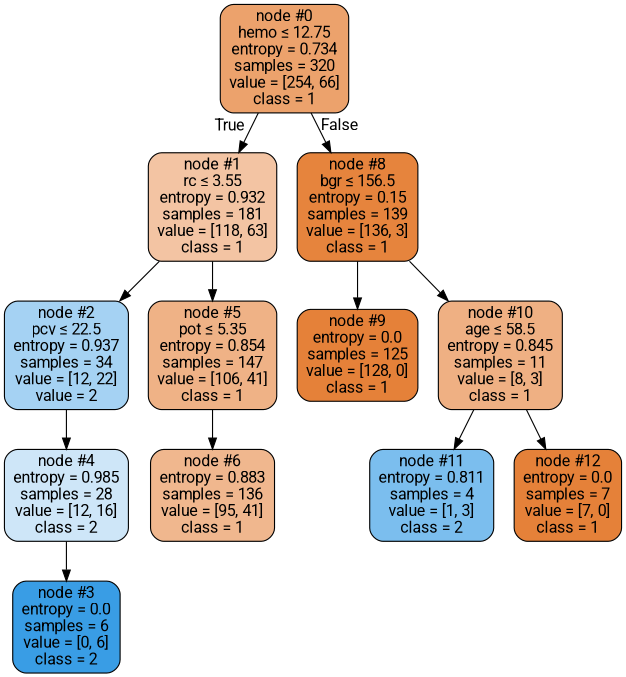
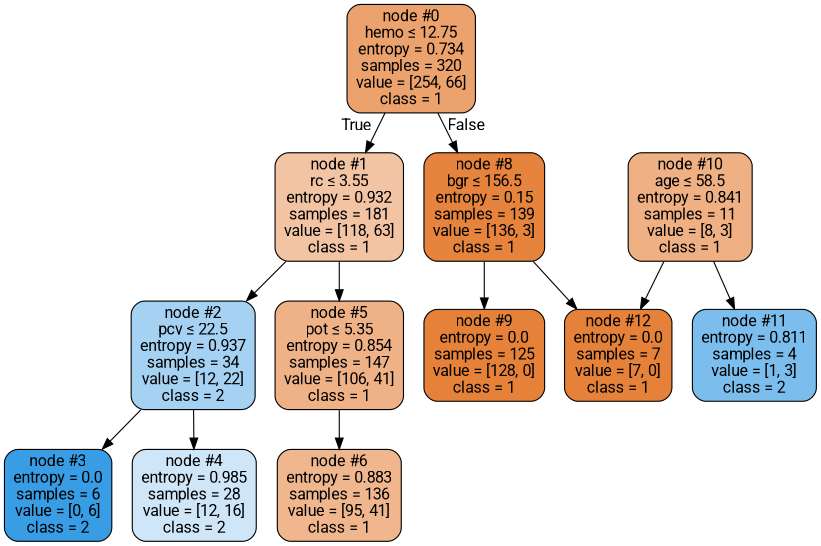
(425, 277) -> (551, 281)
(500, 346) -> (690, 198)
(66, 396) -> (193, 396)
(66, 556) -> (126, 425)
